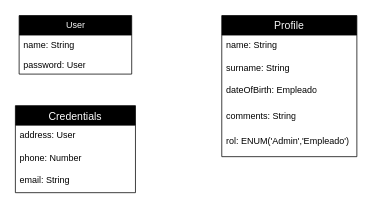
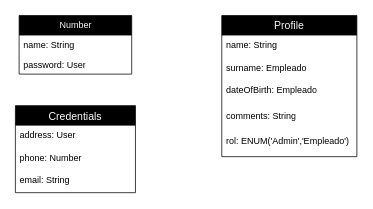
(76, 25) -> (76, 25)
(260, 68) -> (265, 68)
